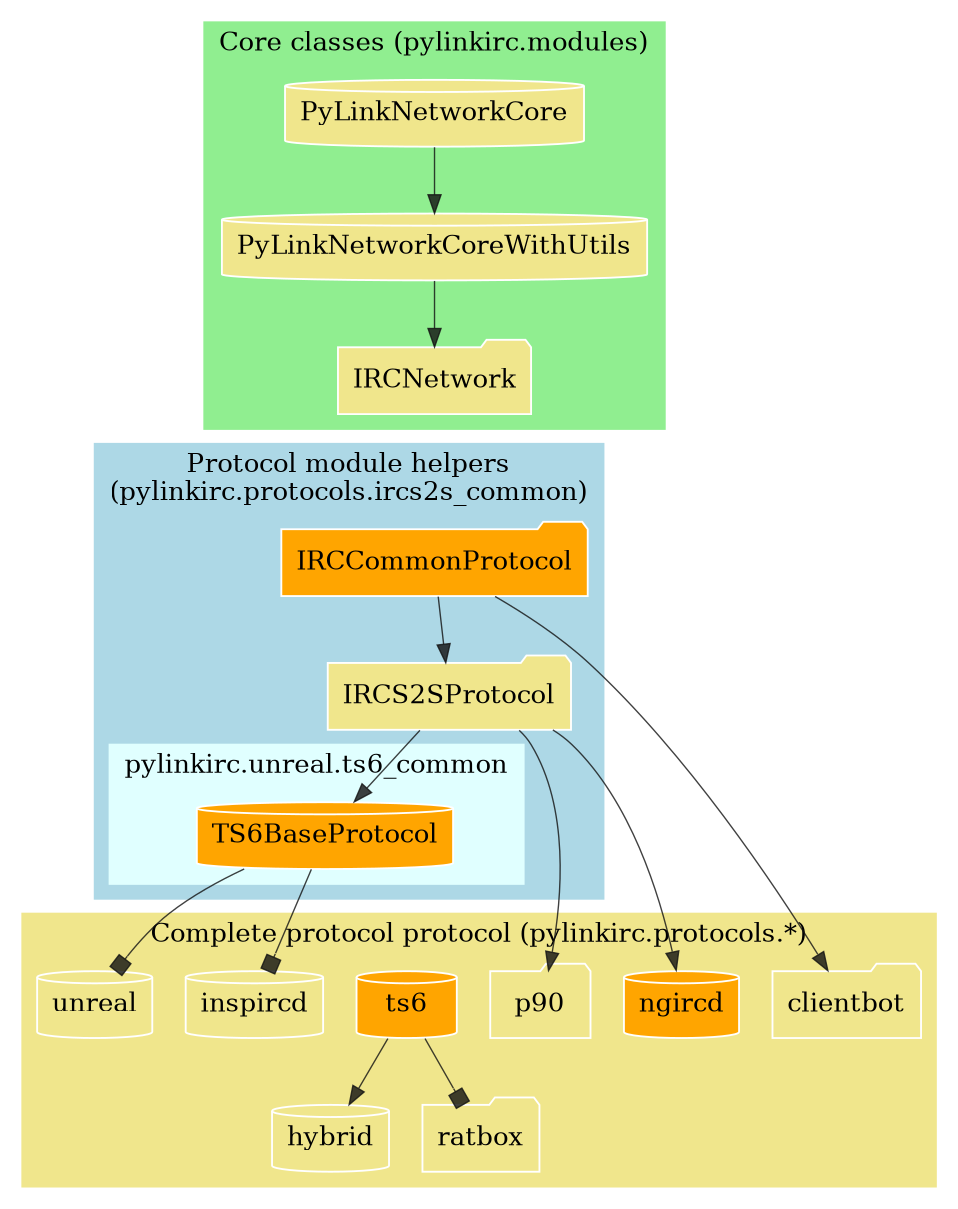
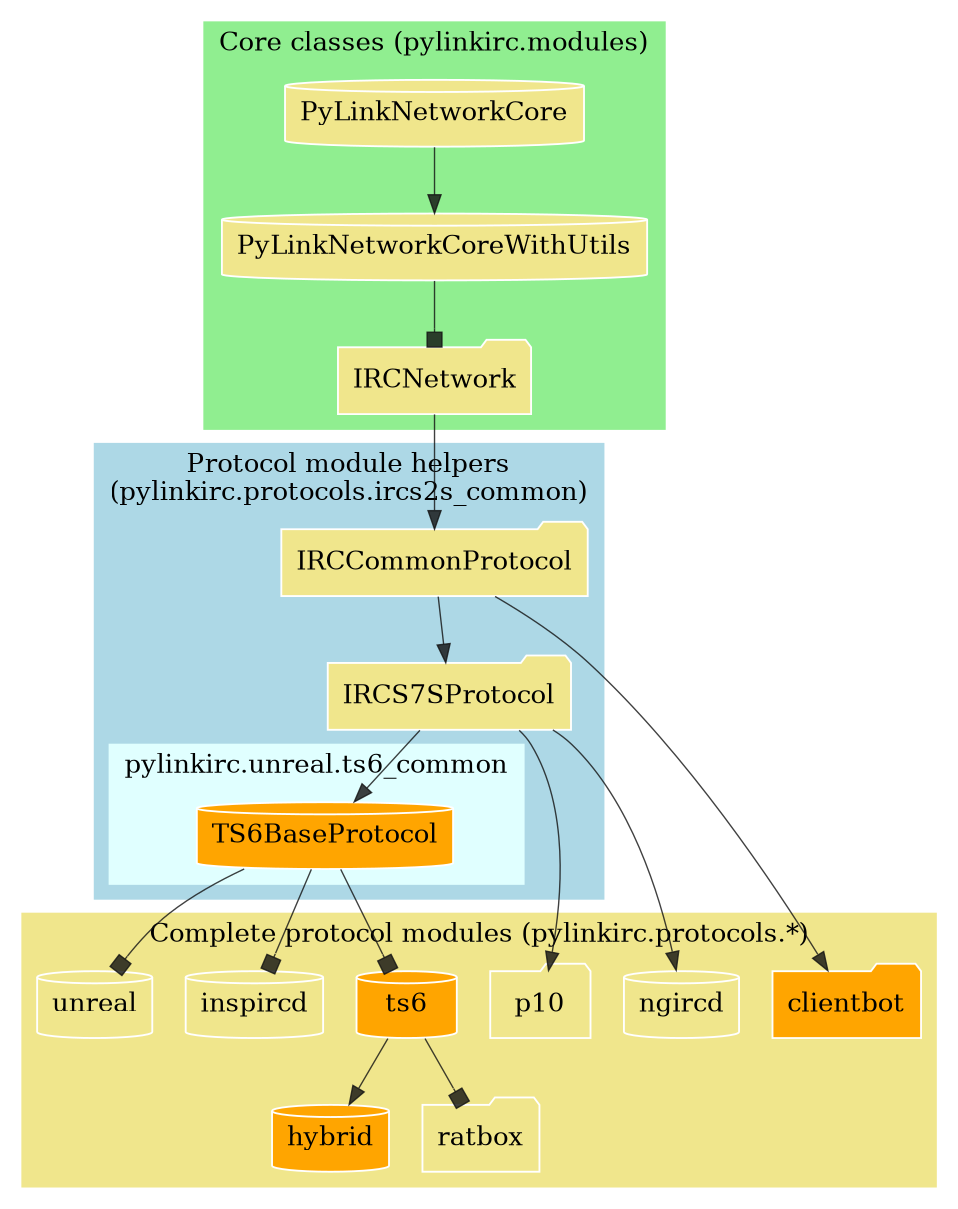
(435, 305) -> (435, 305)
none -> (435, 462)
(435, 563) -> (435, 563)
(449, 696) -> (449, 696)
none -> (369, 927)
(479, 935) -> (479, 935)
(540, 1005) -> (540, 1005)
(681, 1005) -> (681, 1005)
(847, 1005) -> (847, 1005)
(331, 1138) -> (331, 1138)
